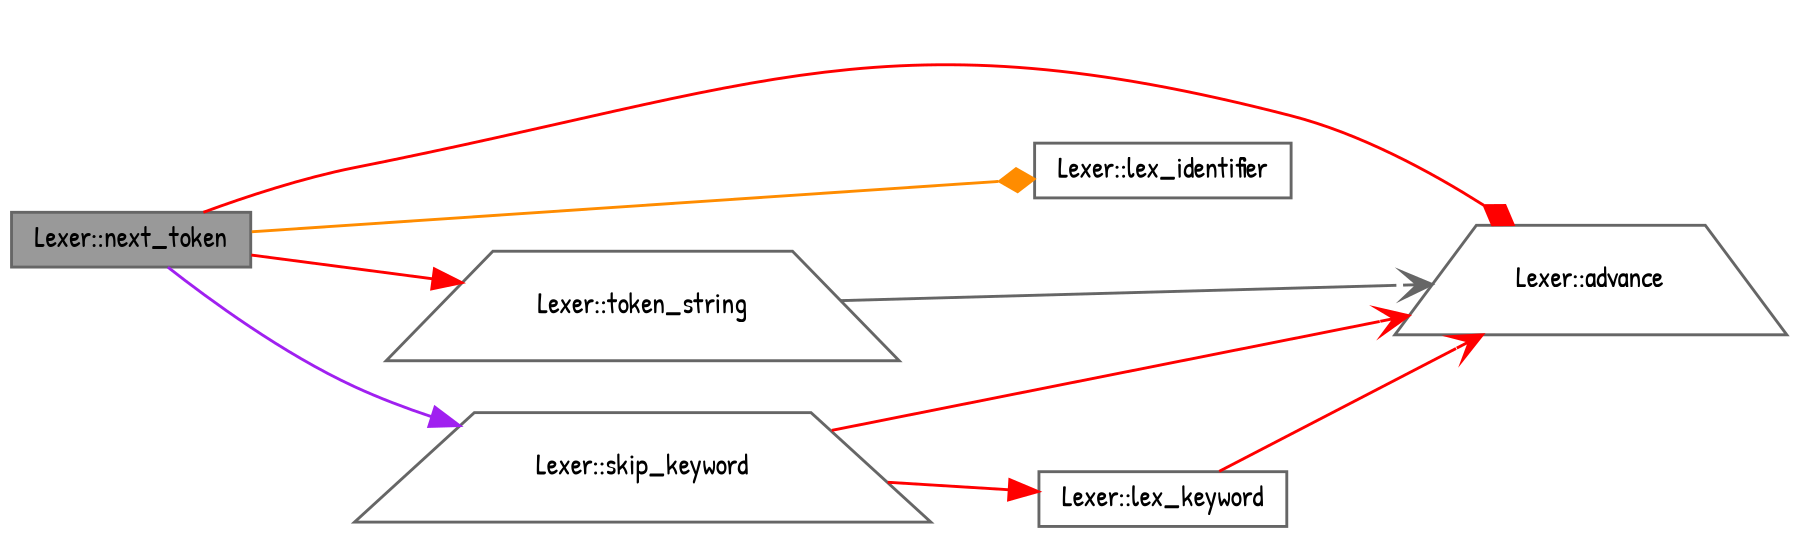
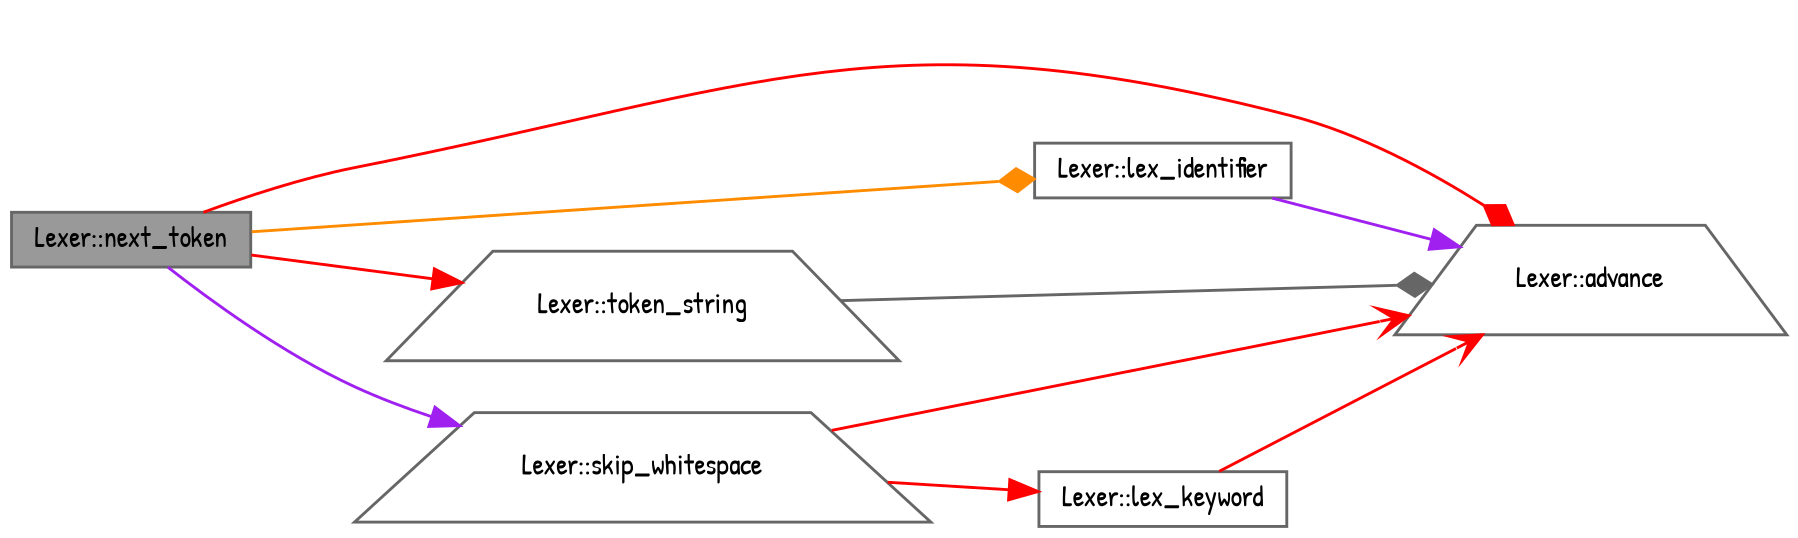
none -> (1352, 219)
(1119, 293) -> (1119, 293)
(643, 467) -> (643, 467)
